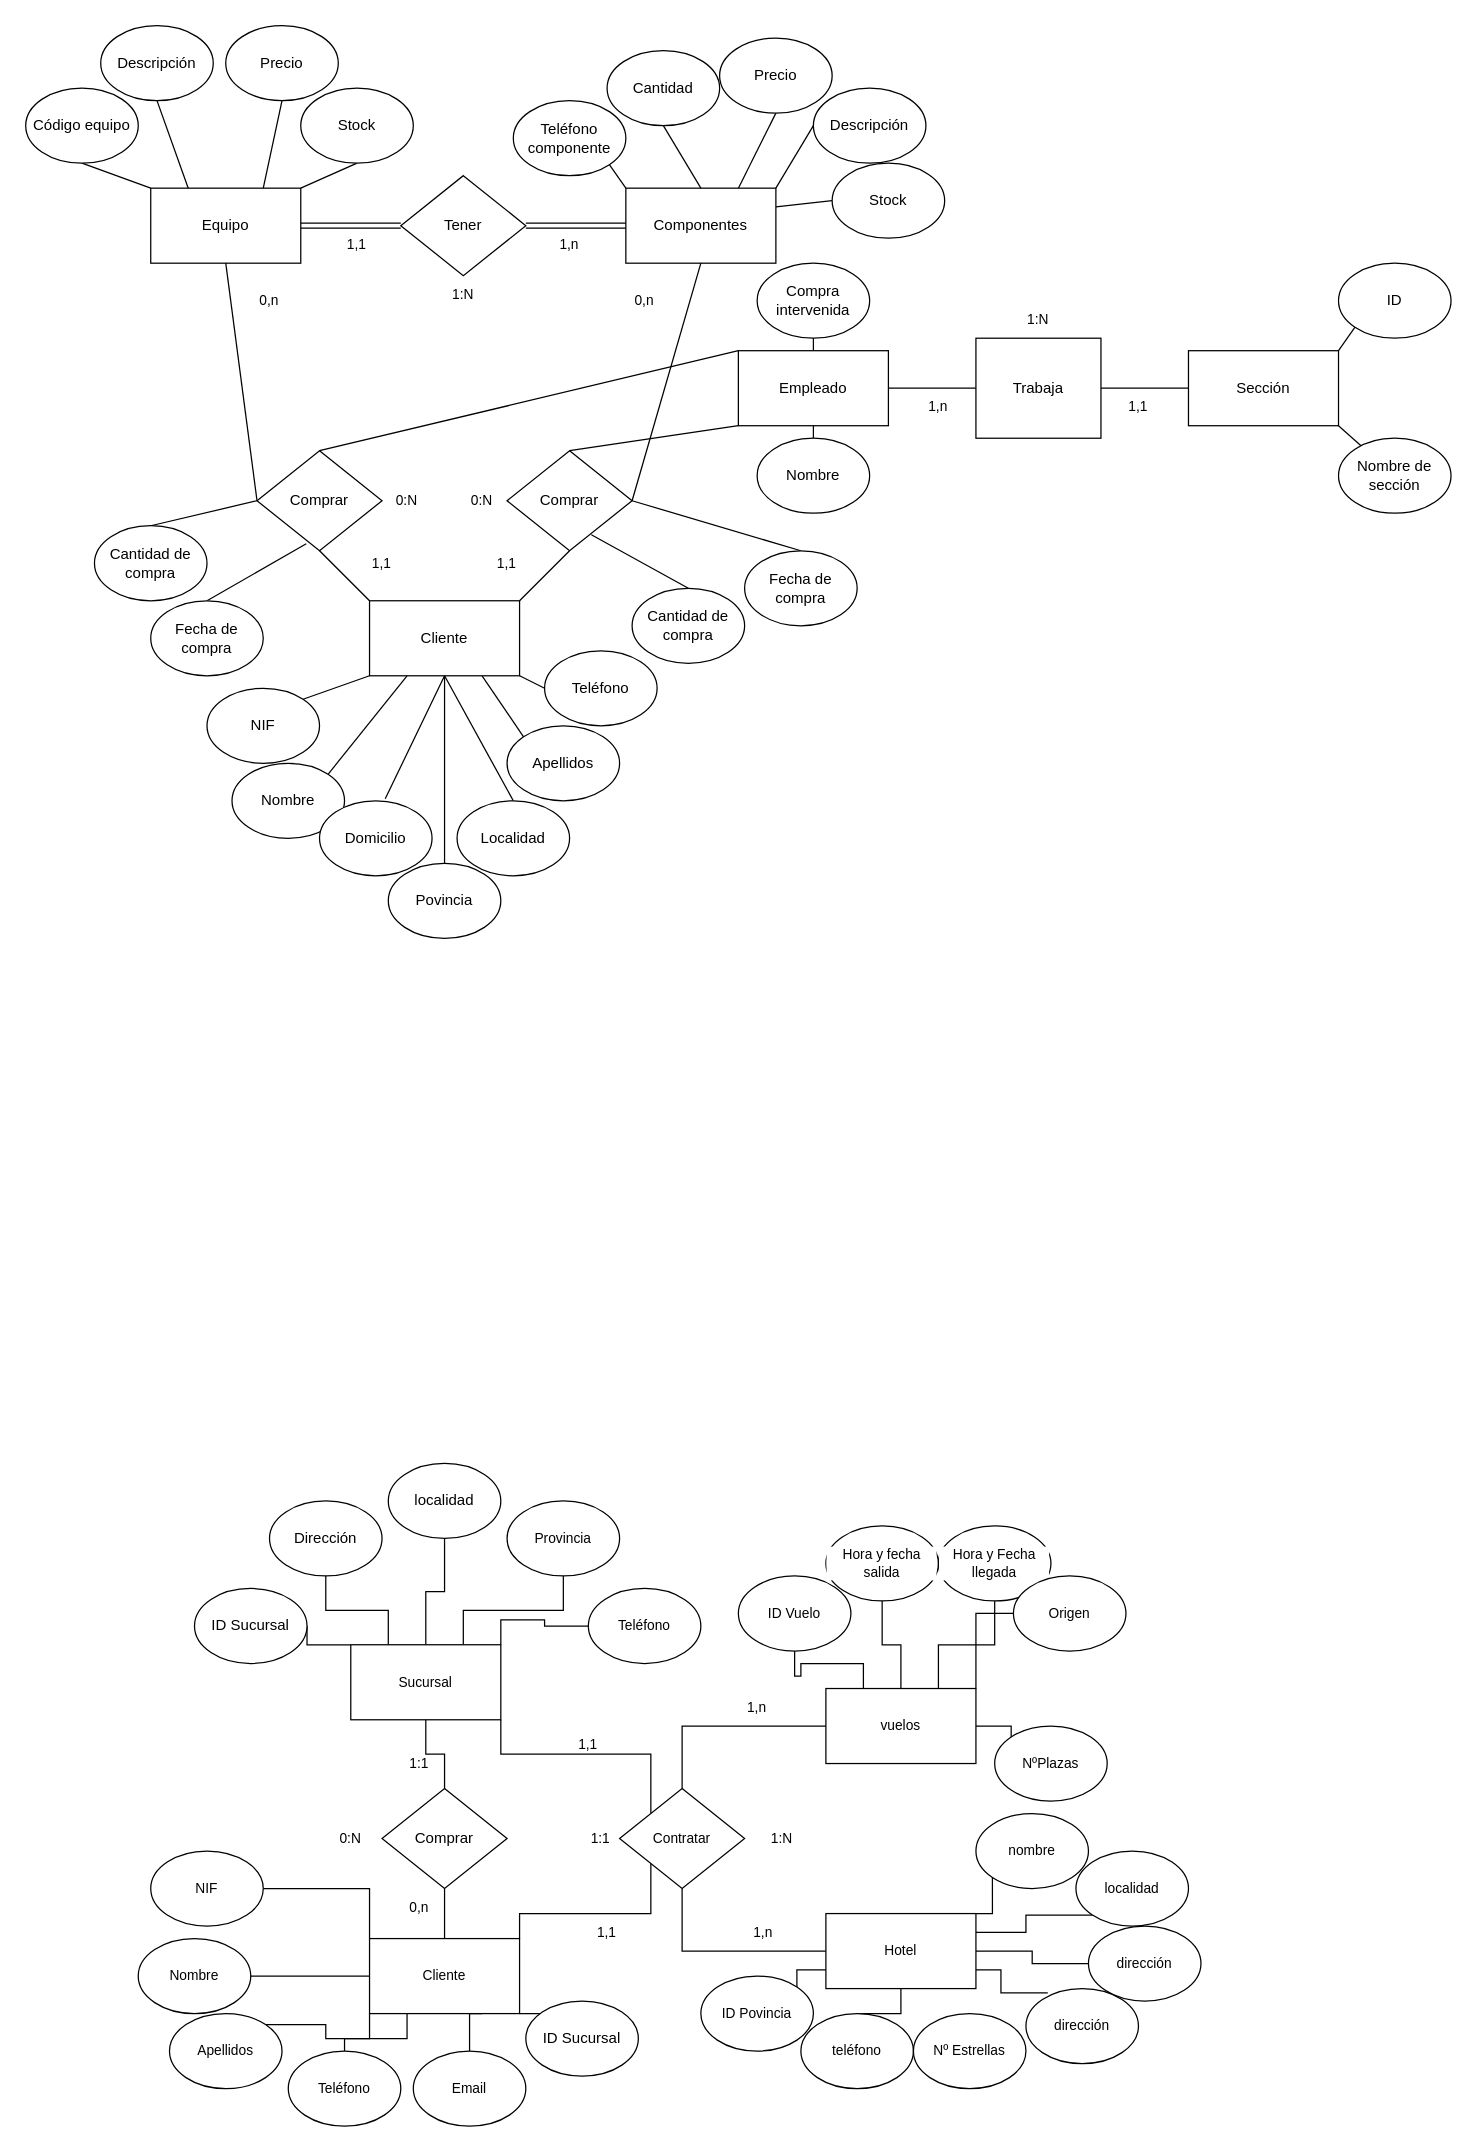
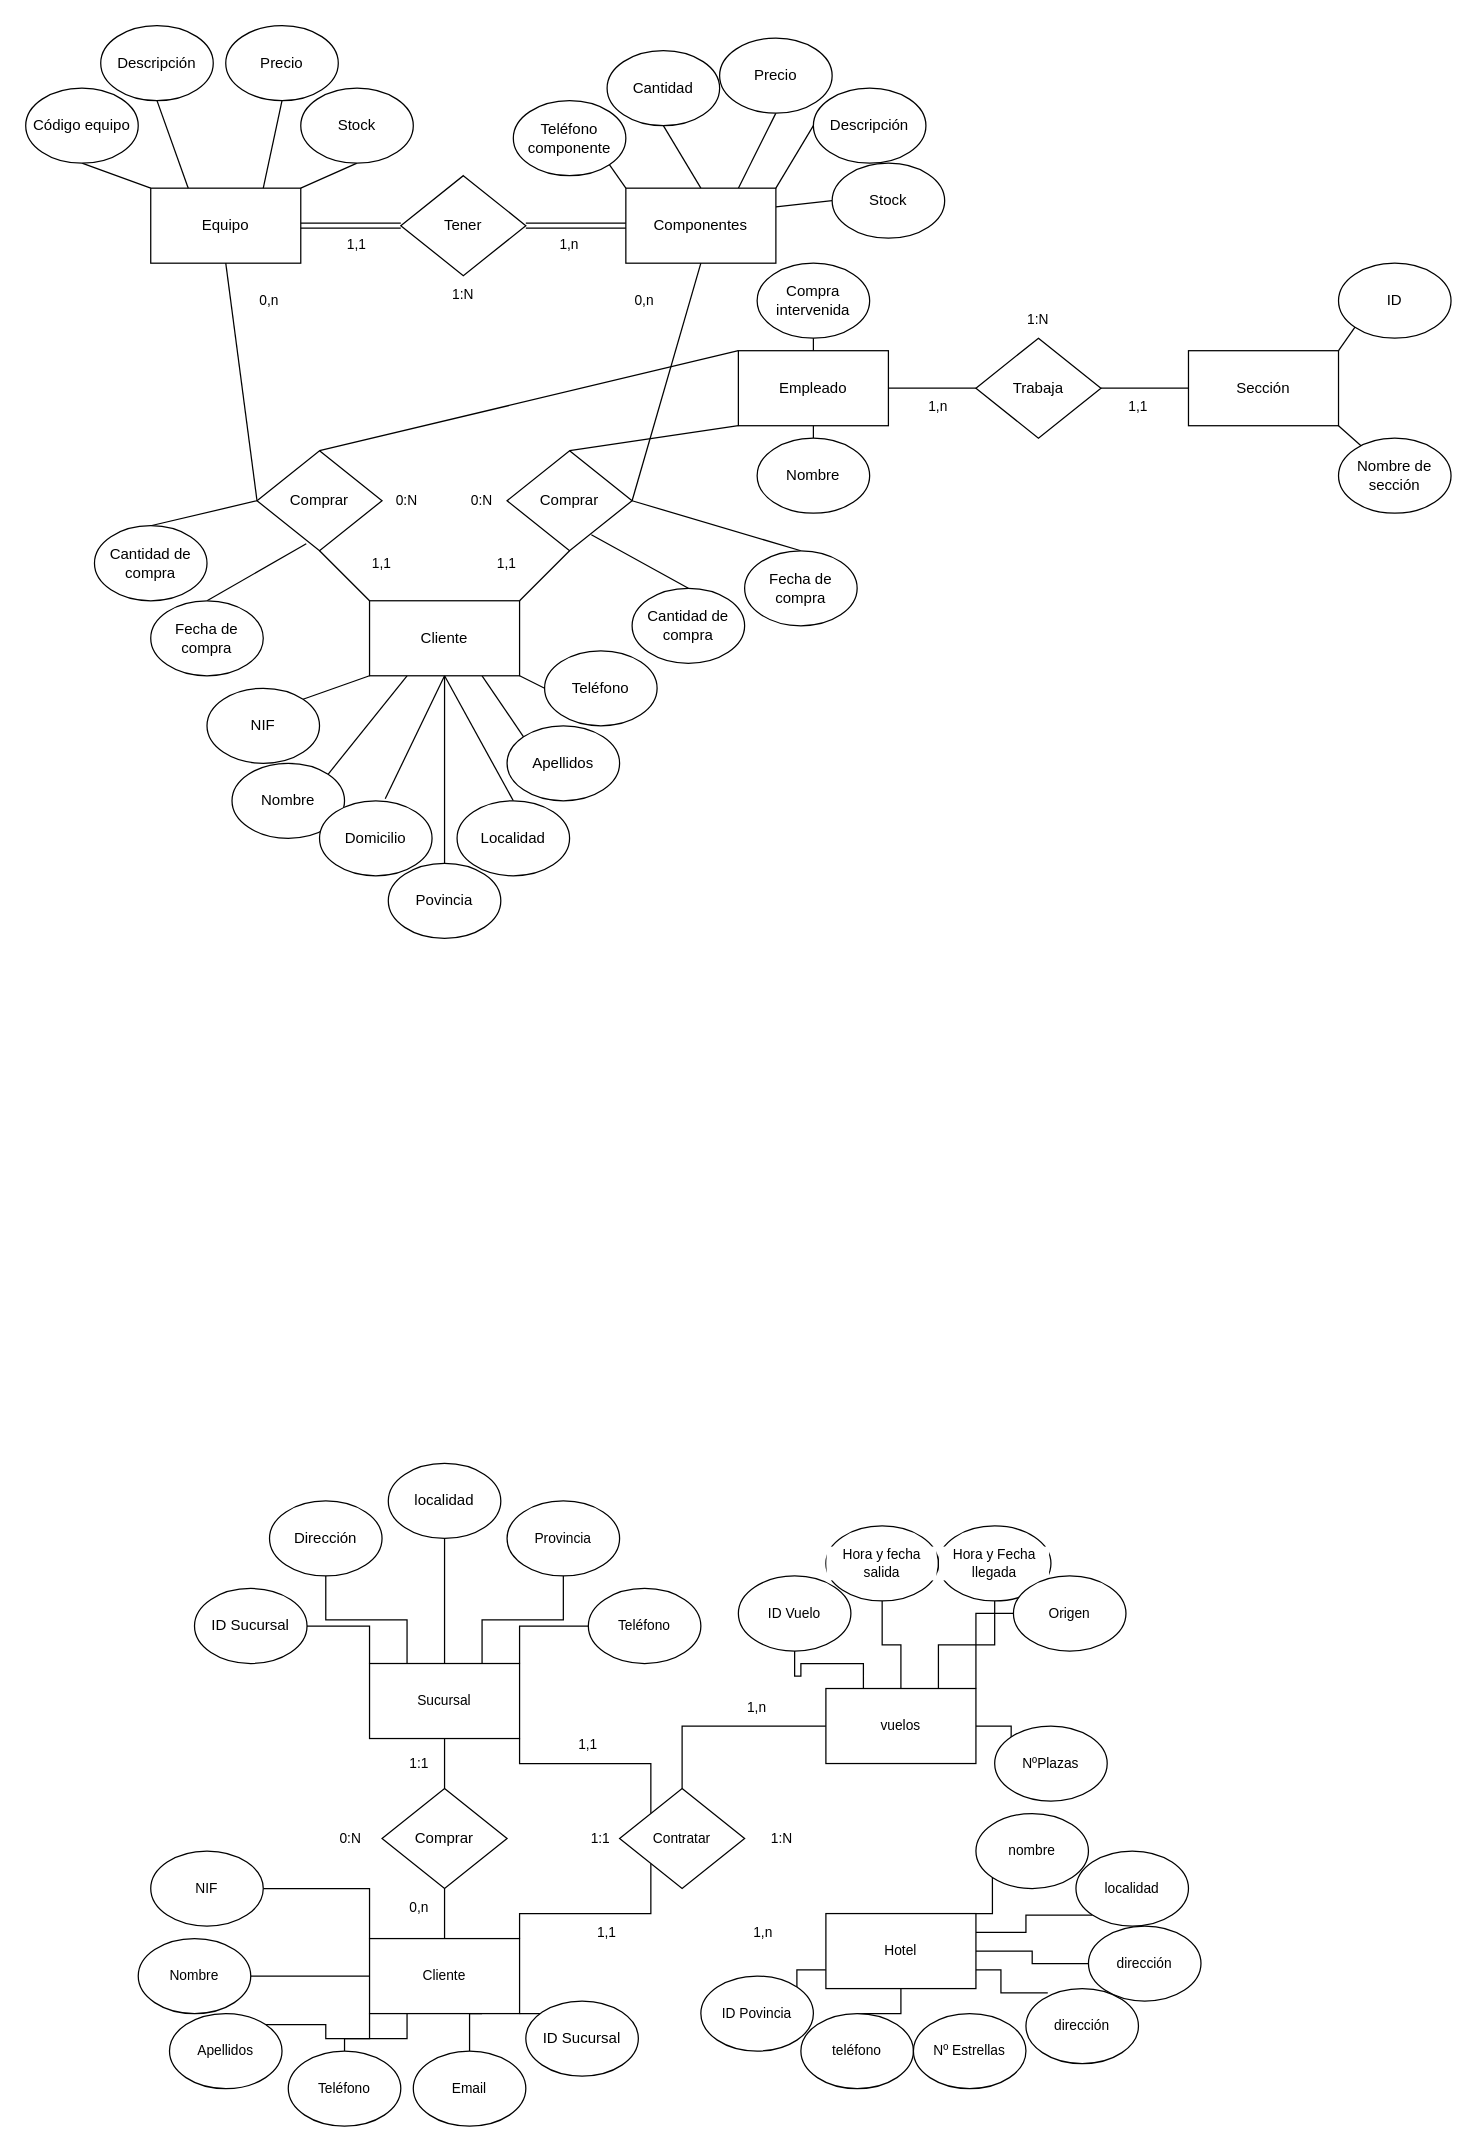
(1038, 388) -> (1038, 388)
(426, 1682) -> (444, 1701)
(722, 1951) -> none
